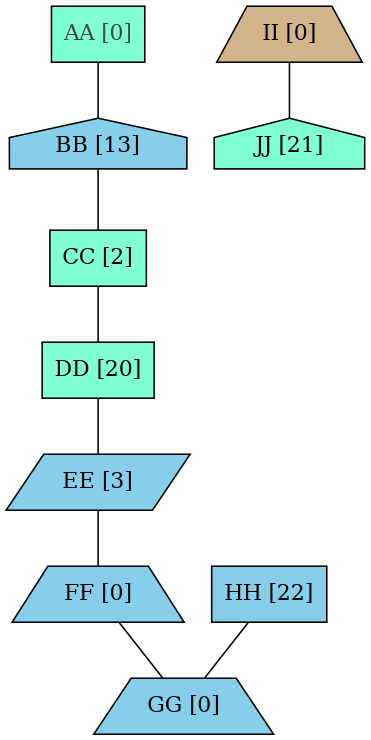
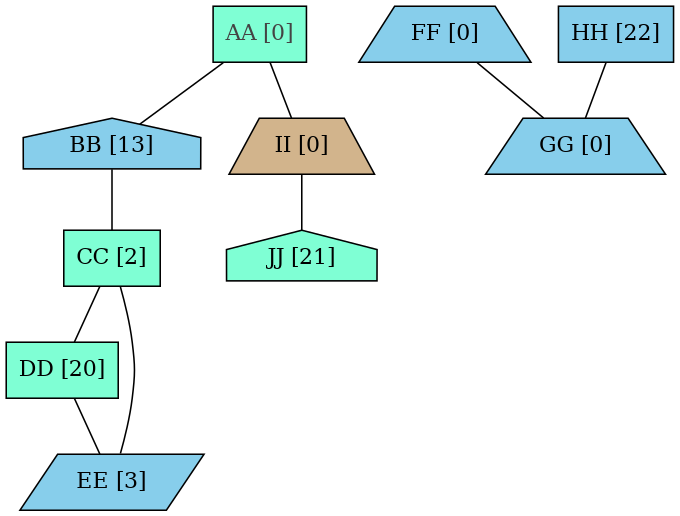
none -> (281, 90)
(98, 538) -> (134, 370)
